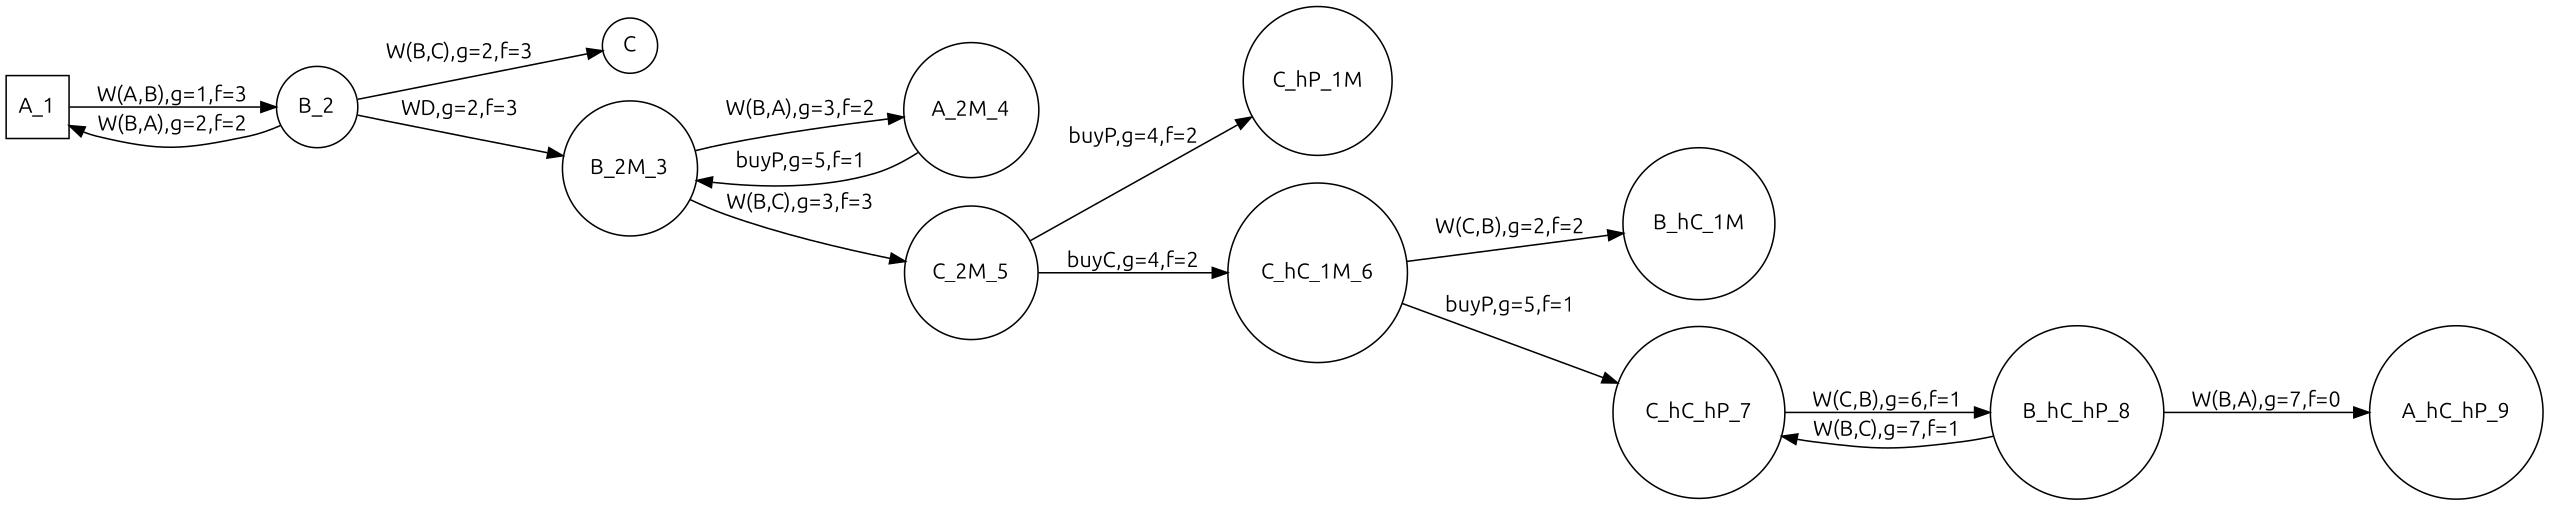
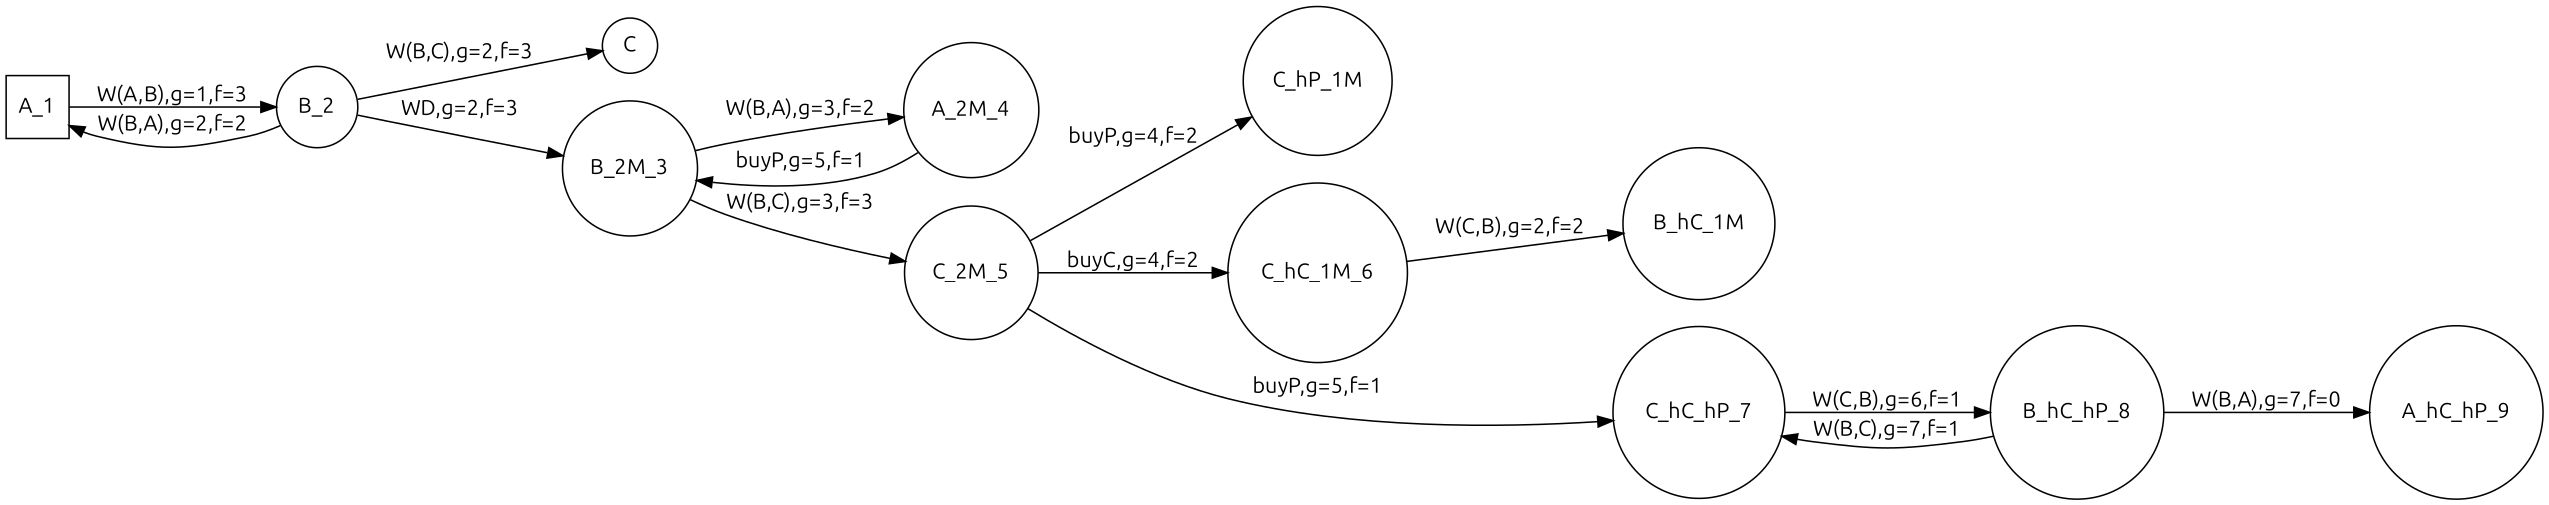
(1503, 341) -> (1302, 413)
